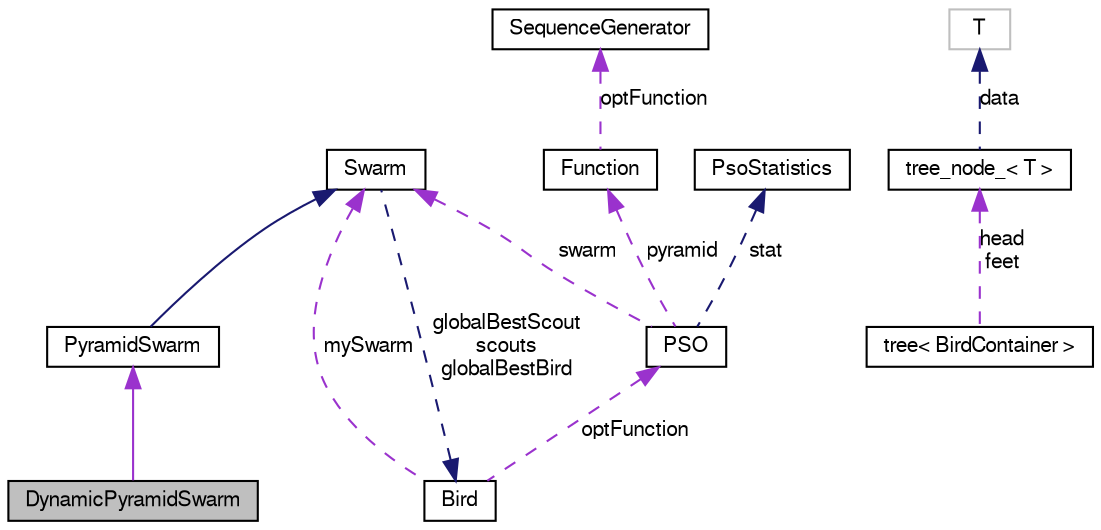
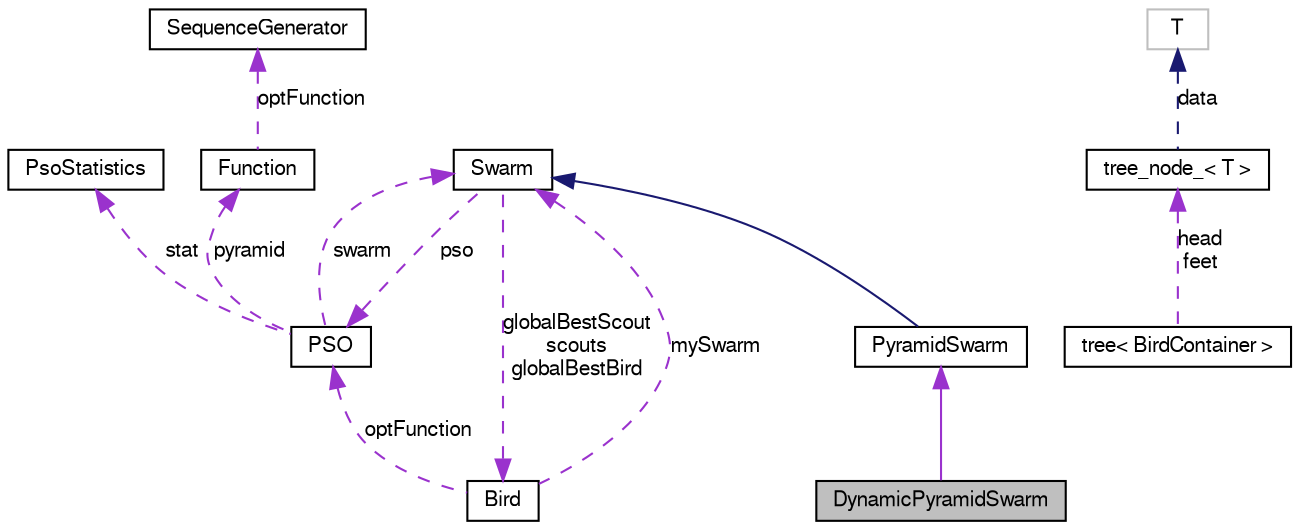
none -> (421, 248)
(729, 269) -> (186, 289)
(417, 325) -> (503, 325)
